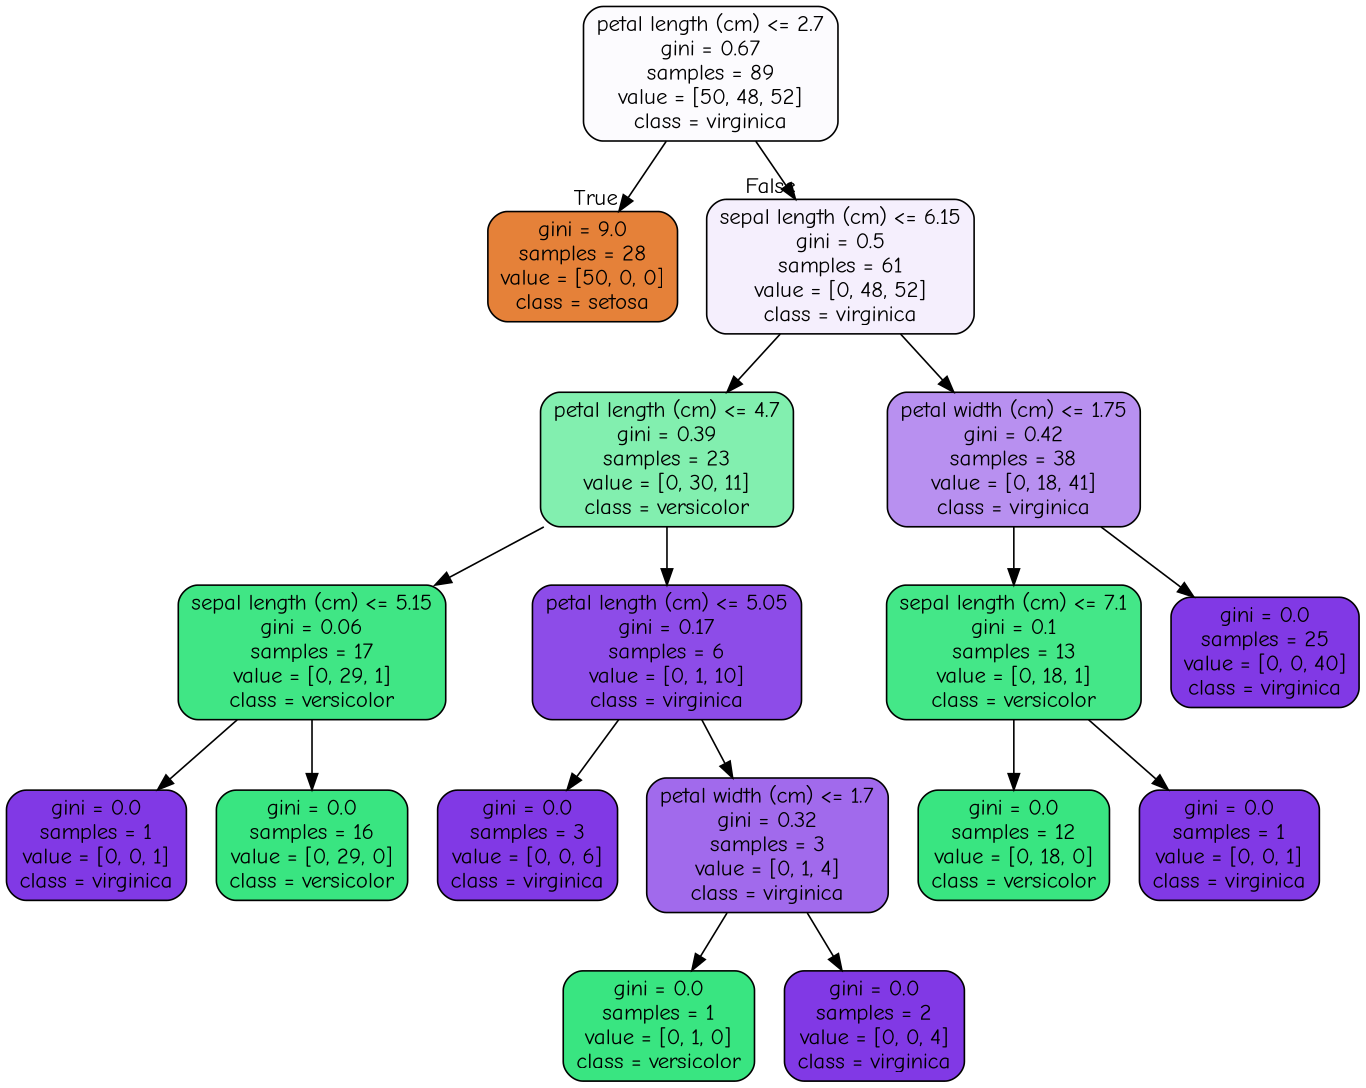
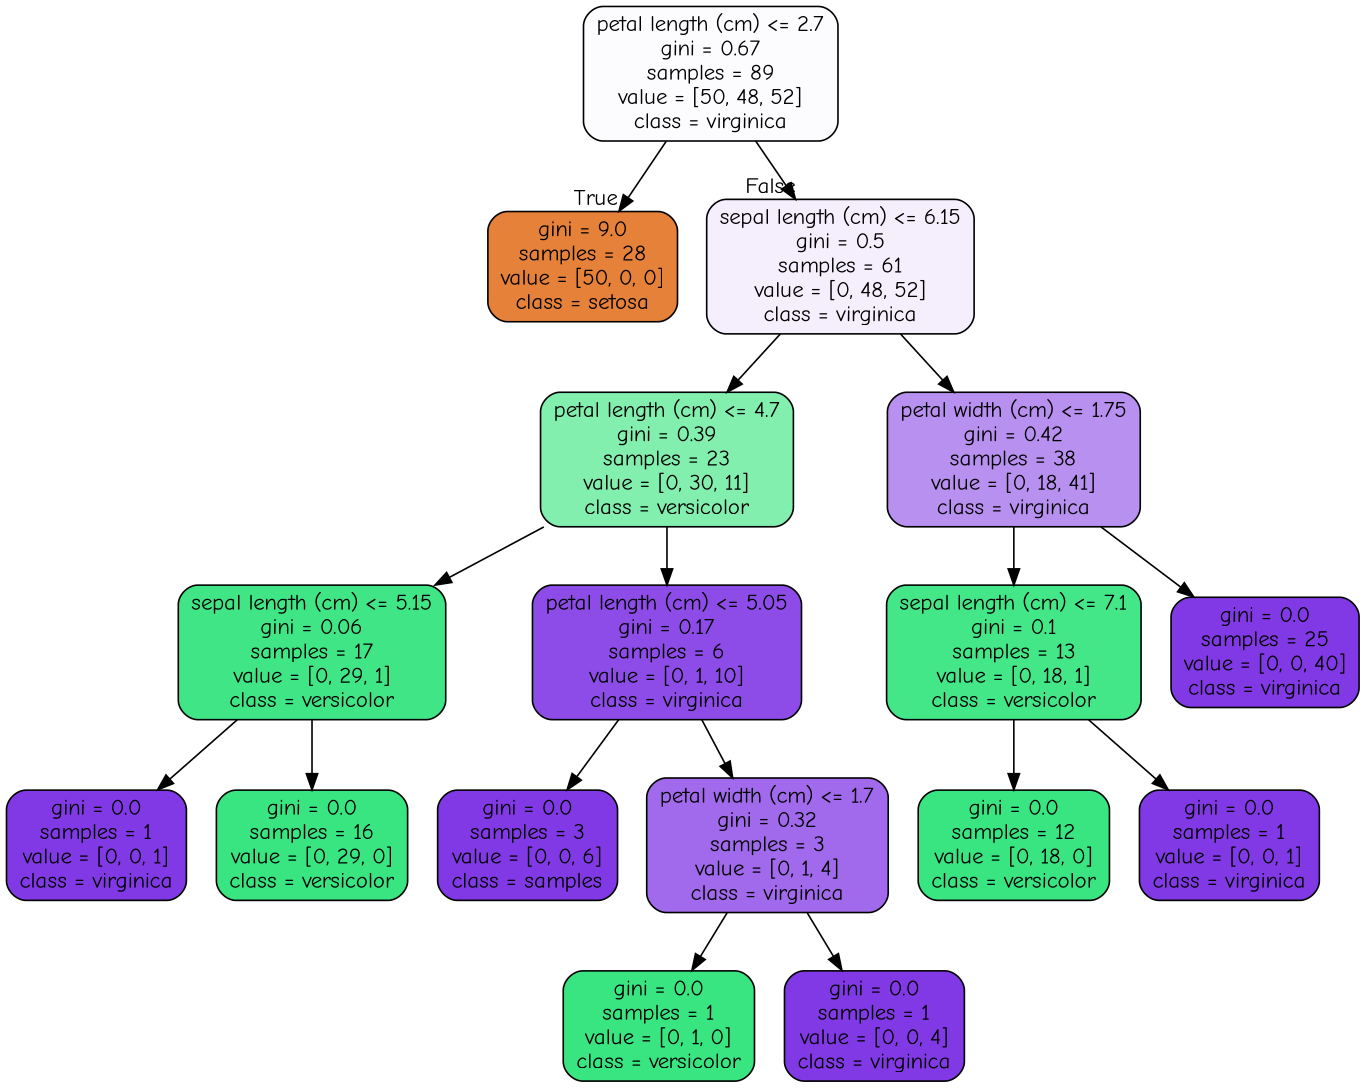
(528, 845) -> (528, 845)
(874, 1026) -> (874, 1026)
